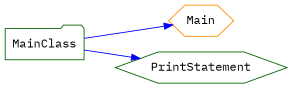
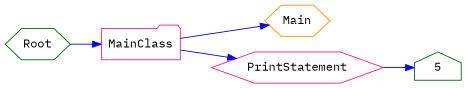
none -> (38, 44)
(45, 44) -> (141, 44)
(201, 68) -> (297, 68)
none -> (438, 68)
